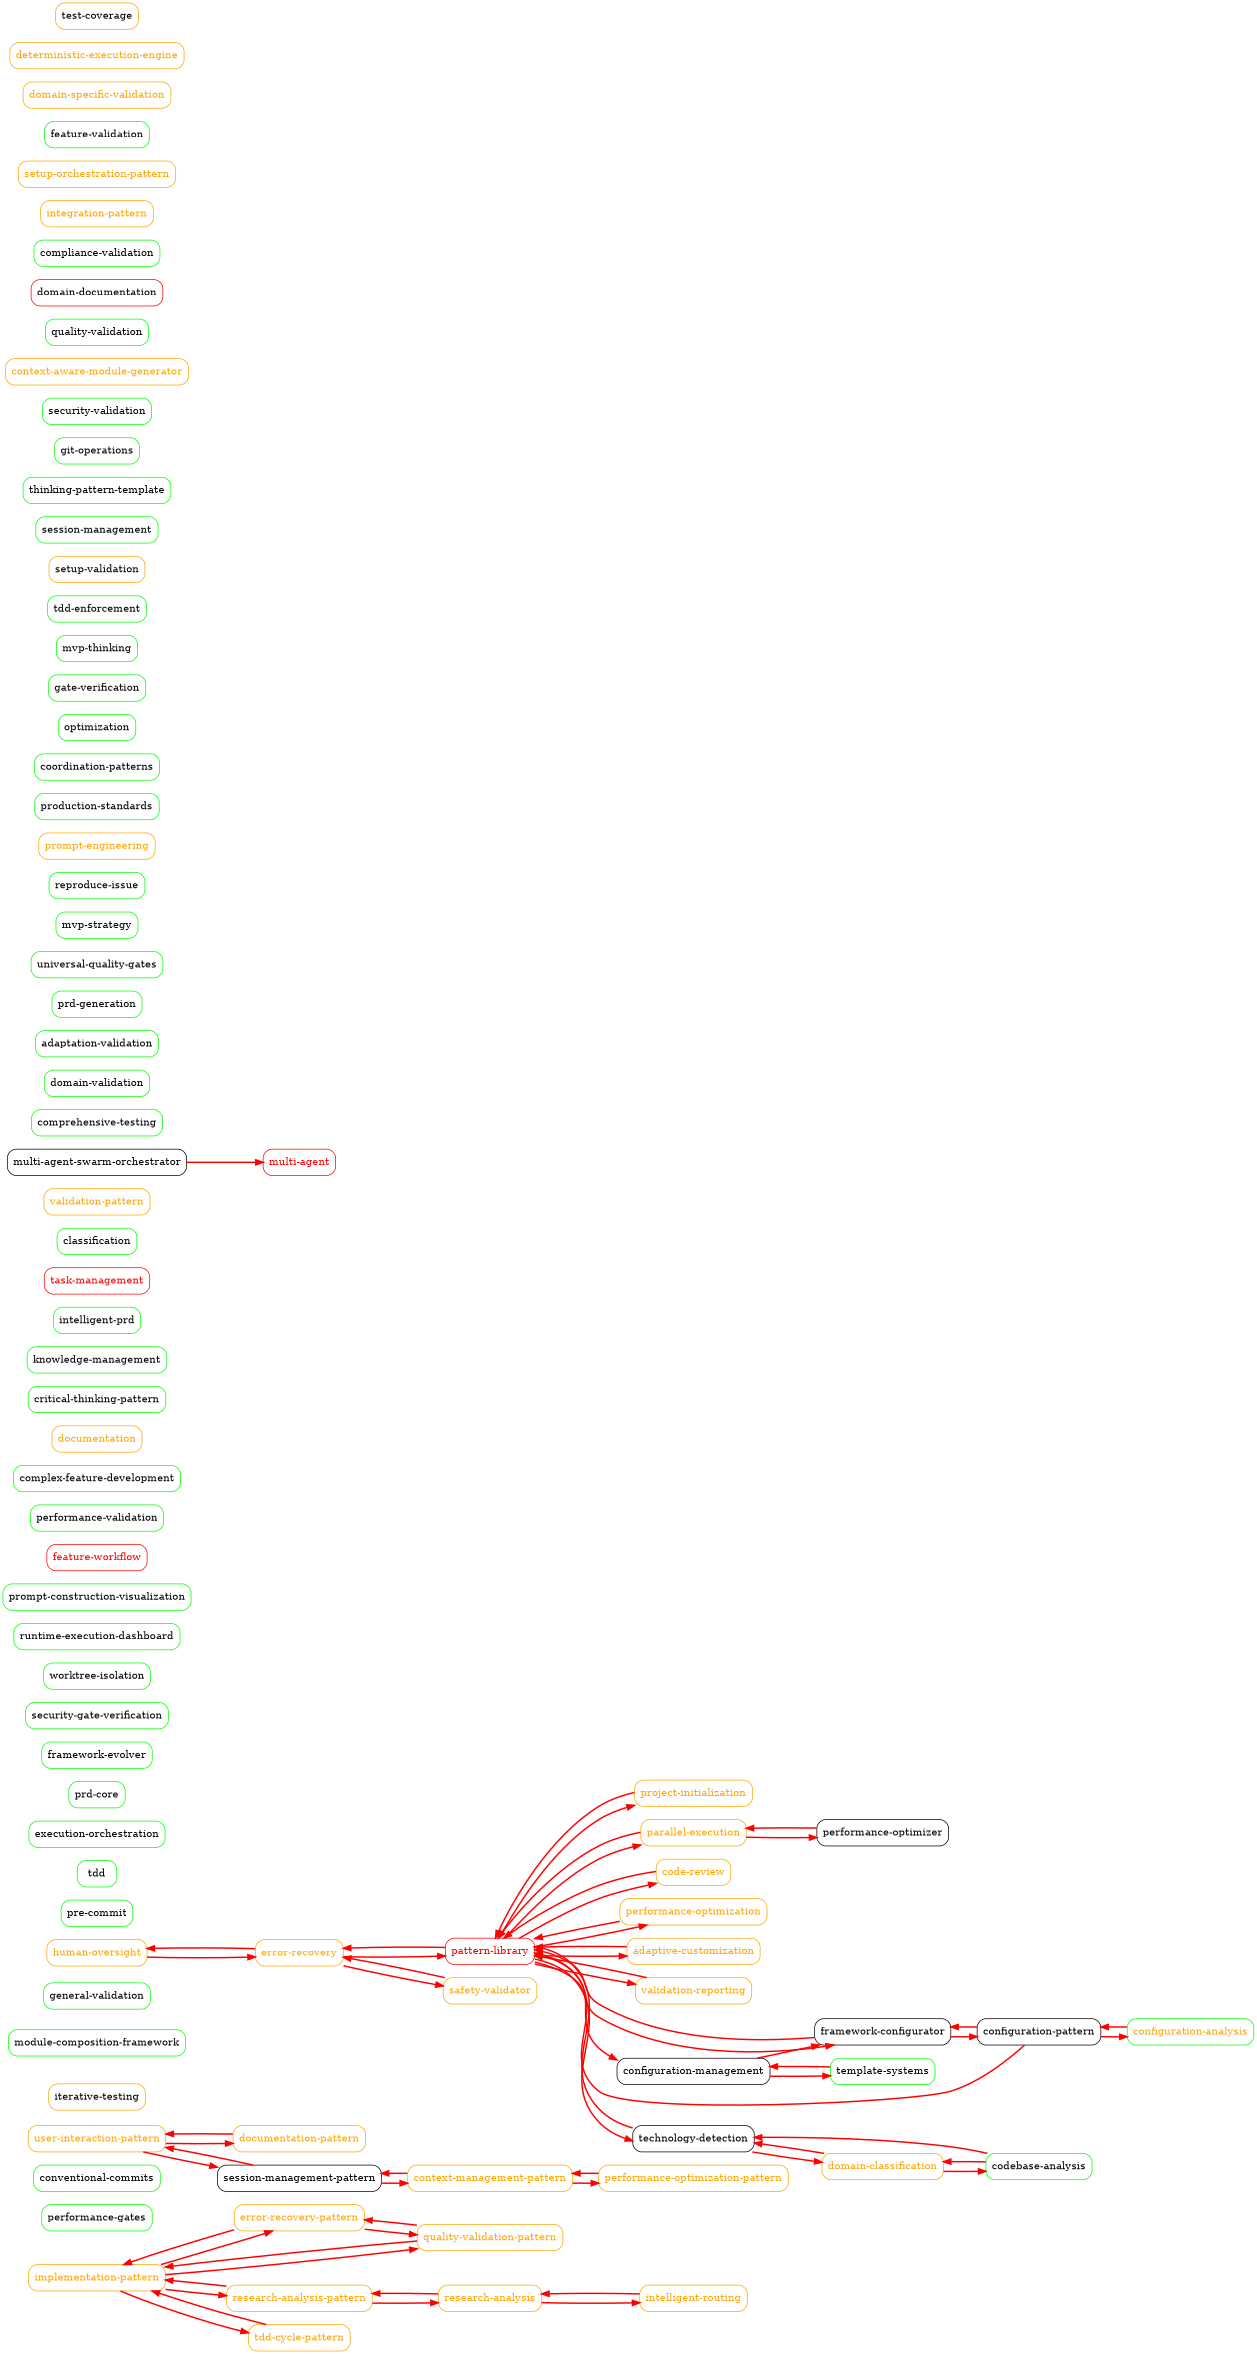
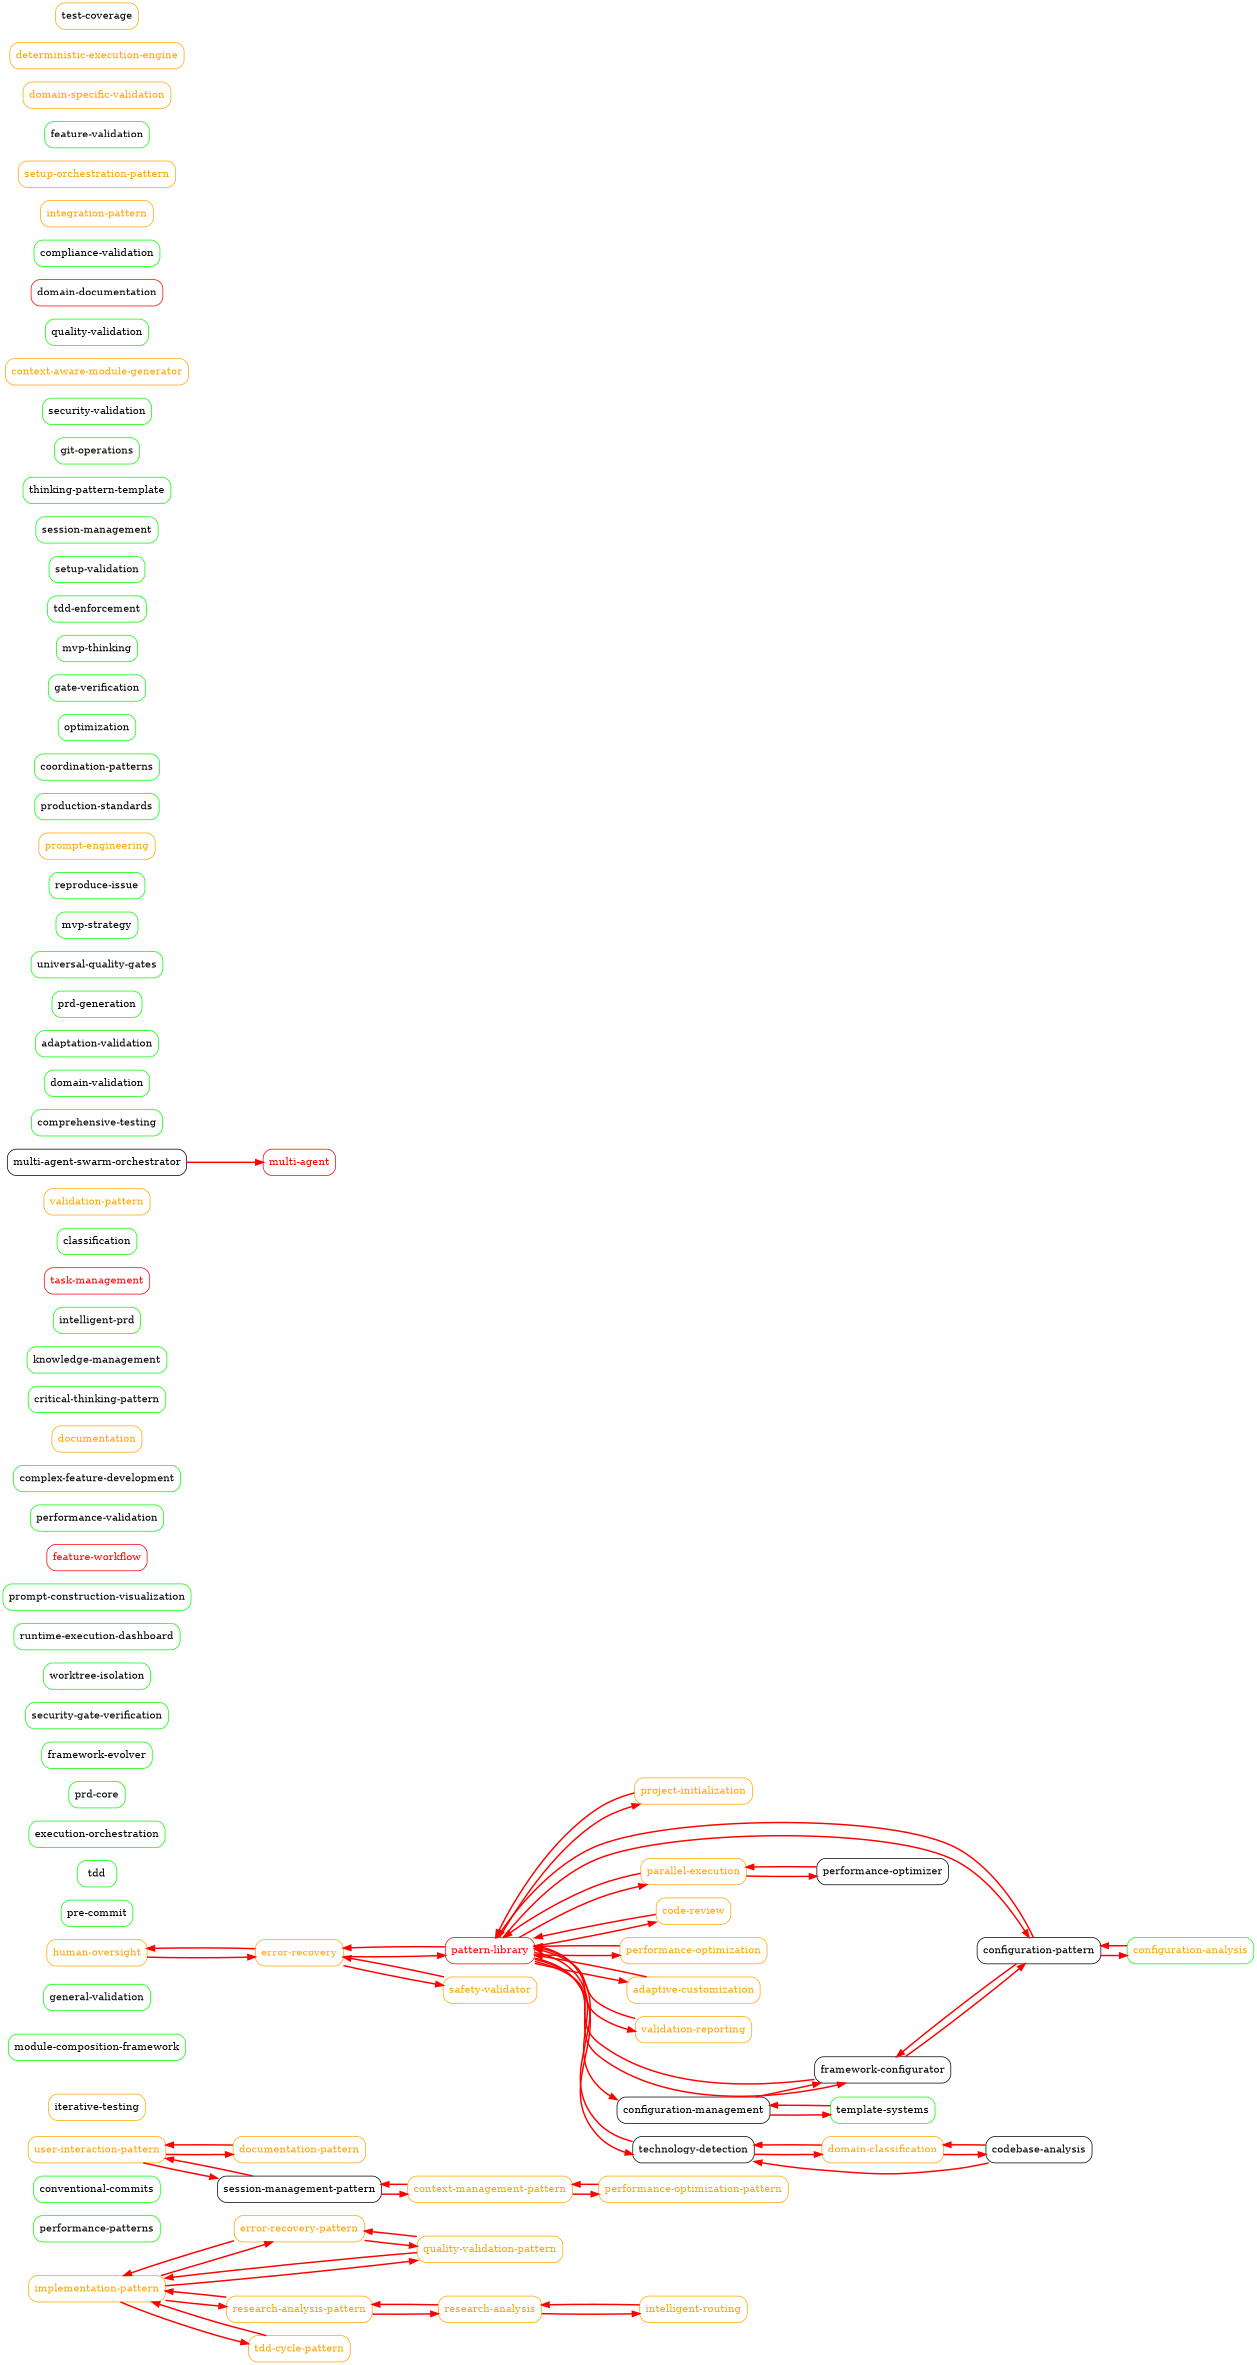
(97, 569) -> (97, 569)
none -> (765, 1836)
(1039, 2167) -> (1039, 2150)
(97, 2218) -> (97, 2229)
